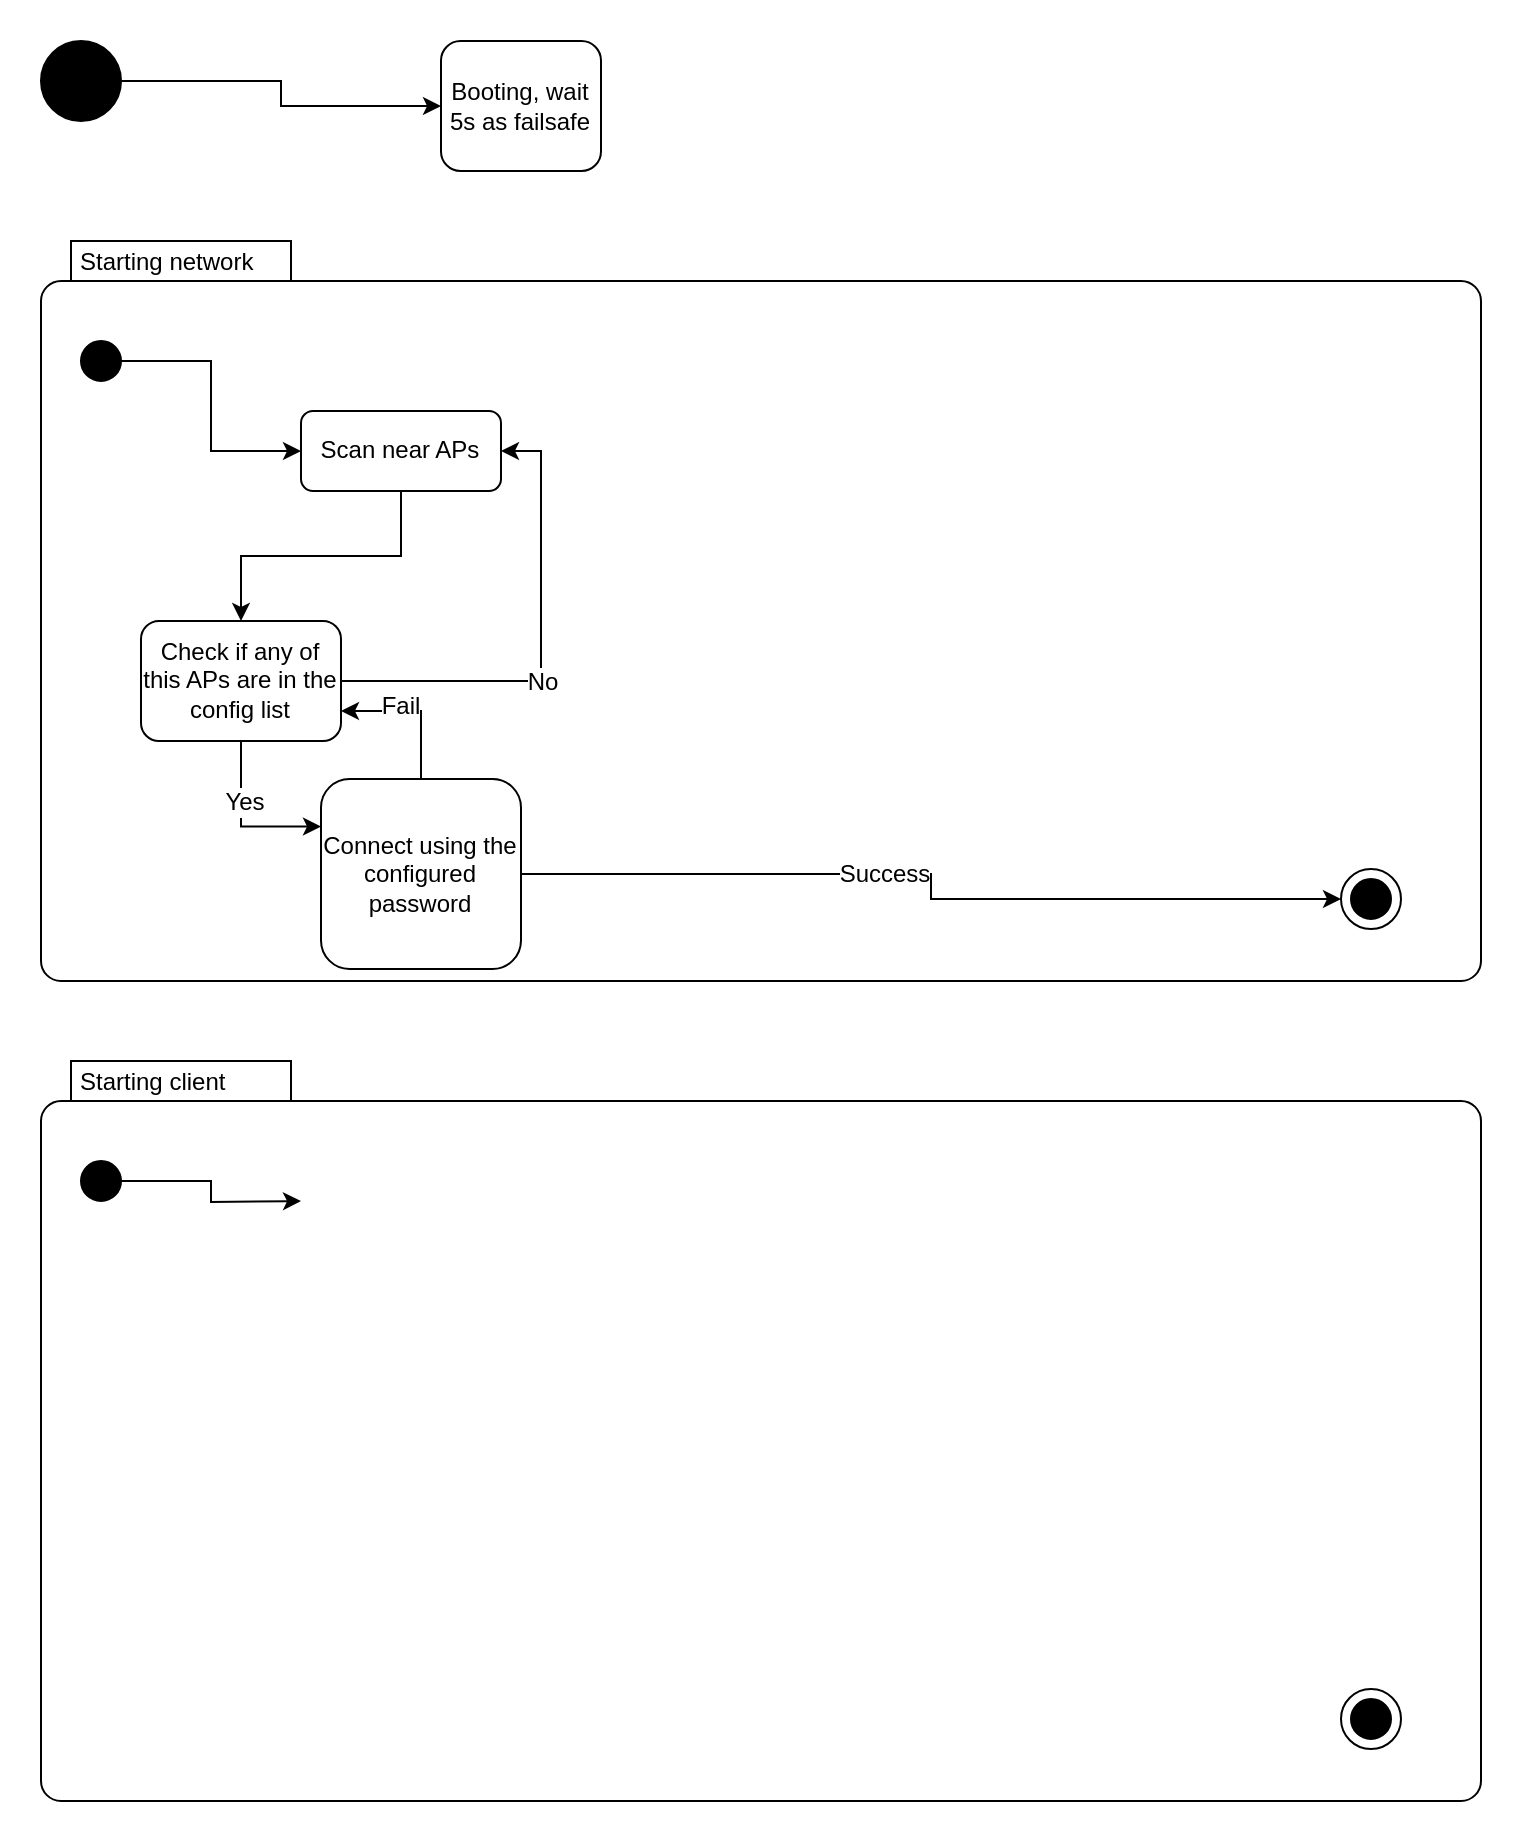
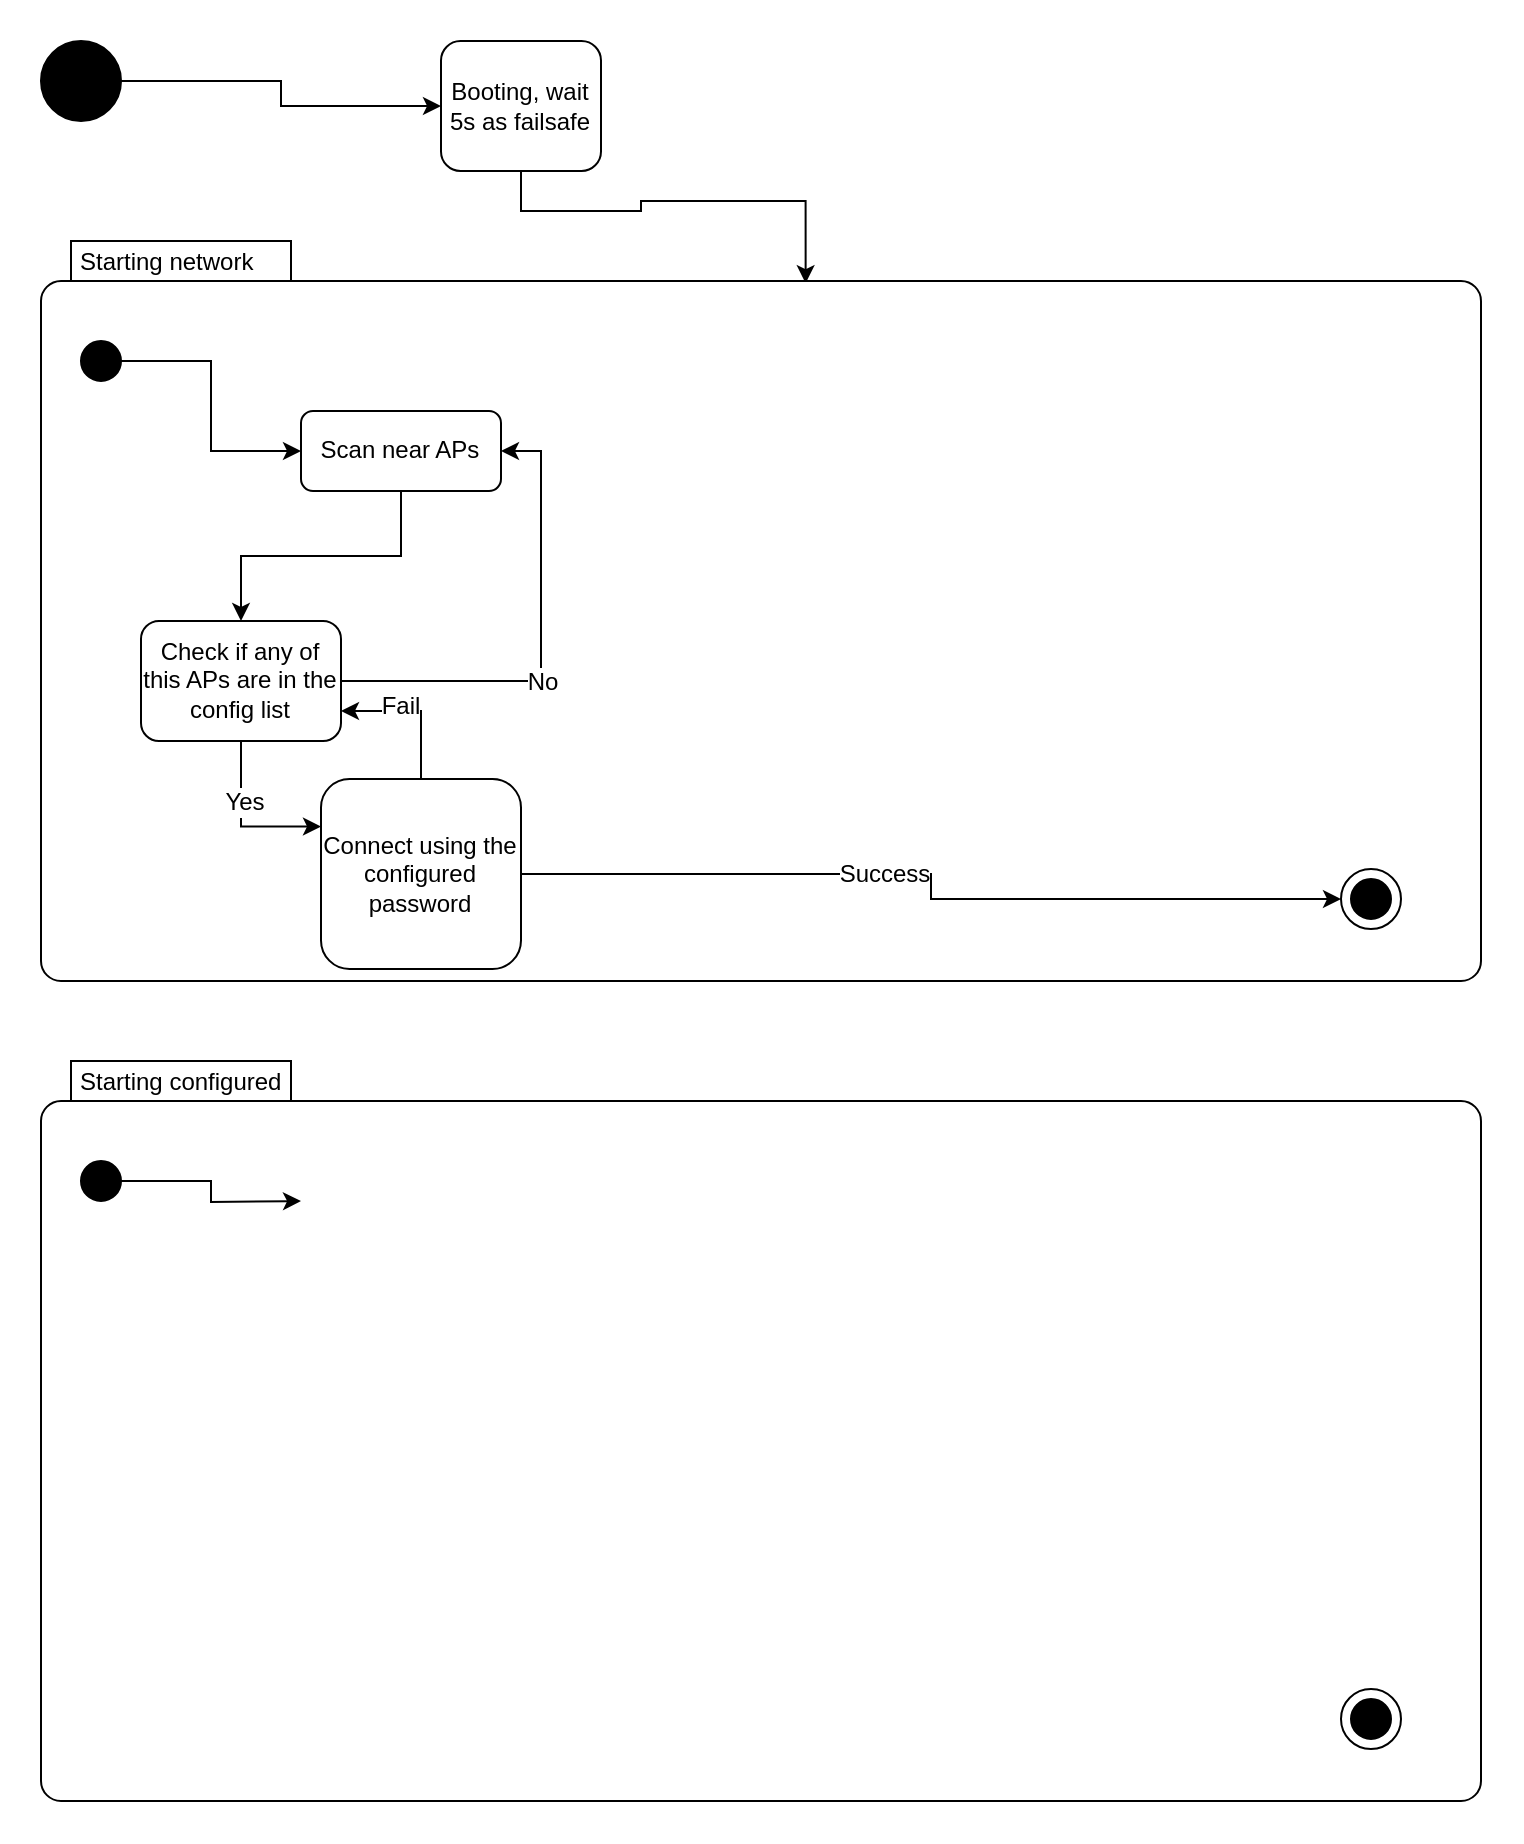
none -> (672, 201)
(168, 1082) -> (198, 1082)
